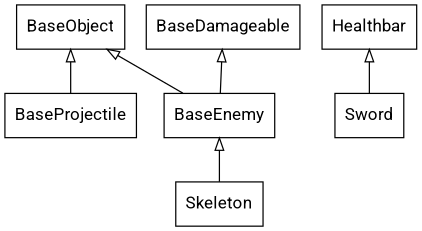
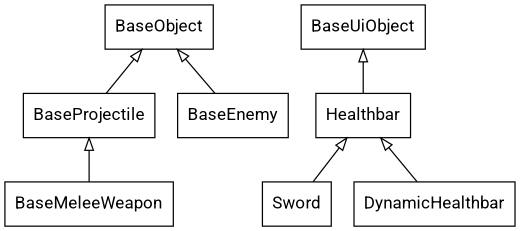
(223, 27) -> none
none -> (363, 27)
none -> (89, 204)
(219, 204) -> none
none -> (435, 204)
